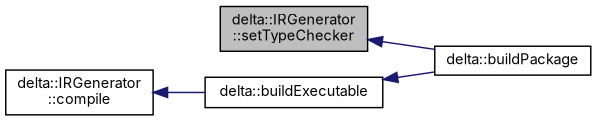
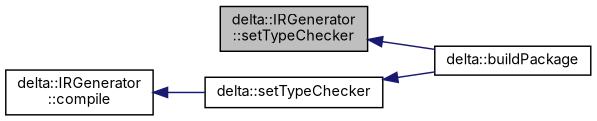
(294, 92) -> (294, 92)
